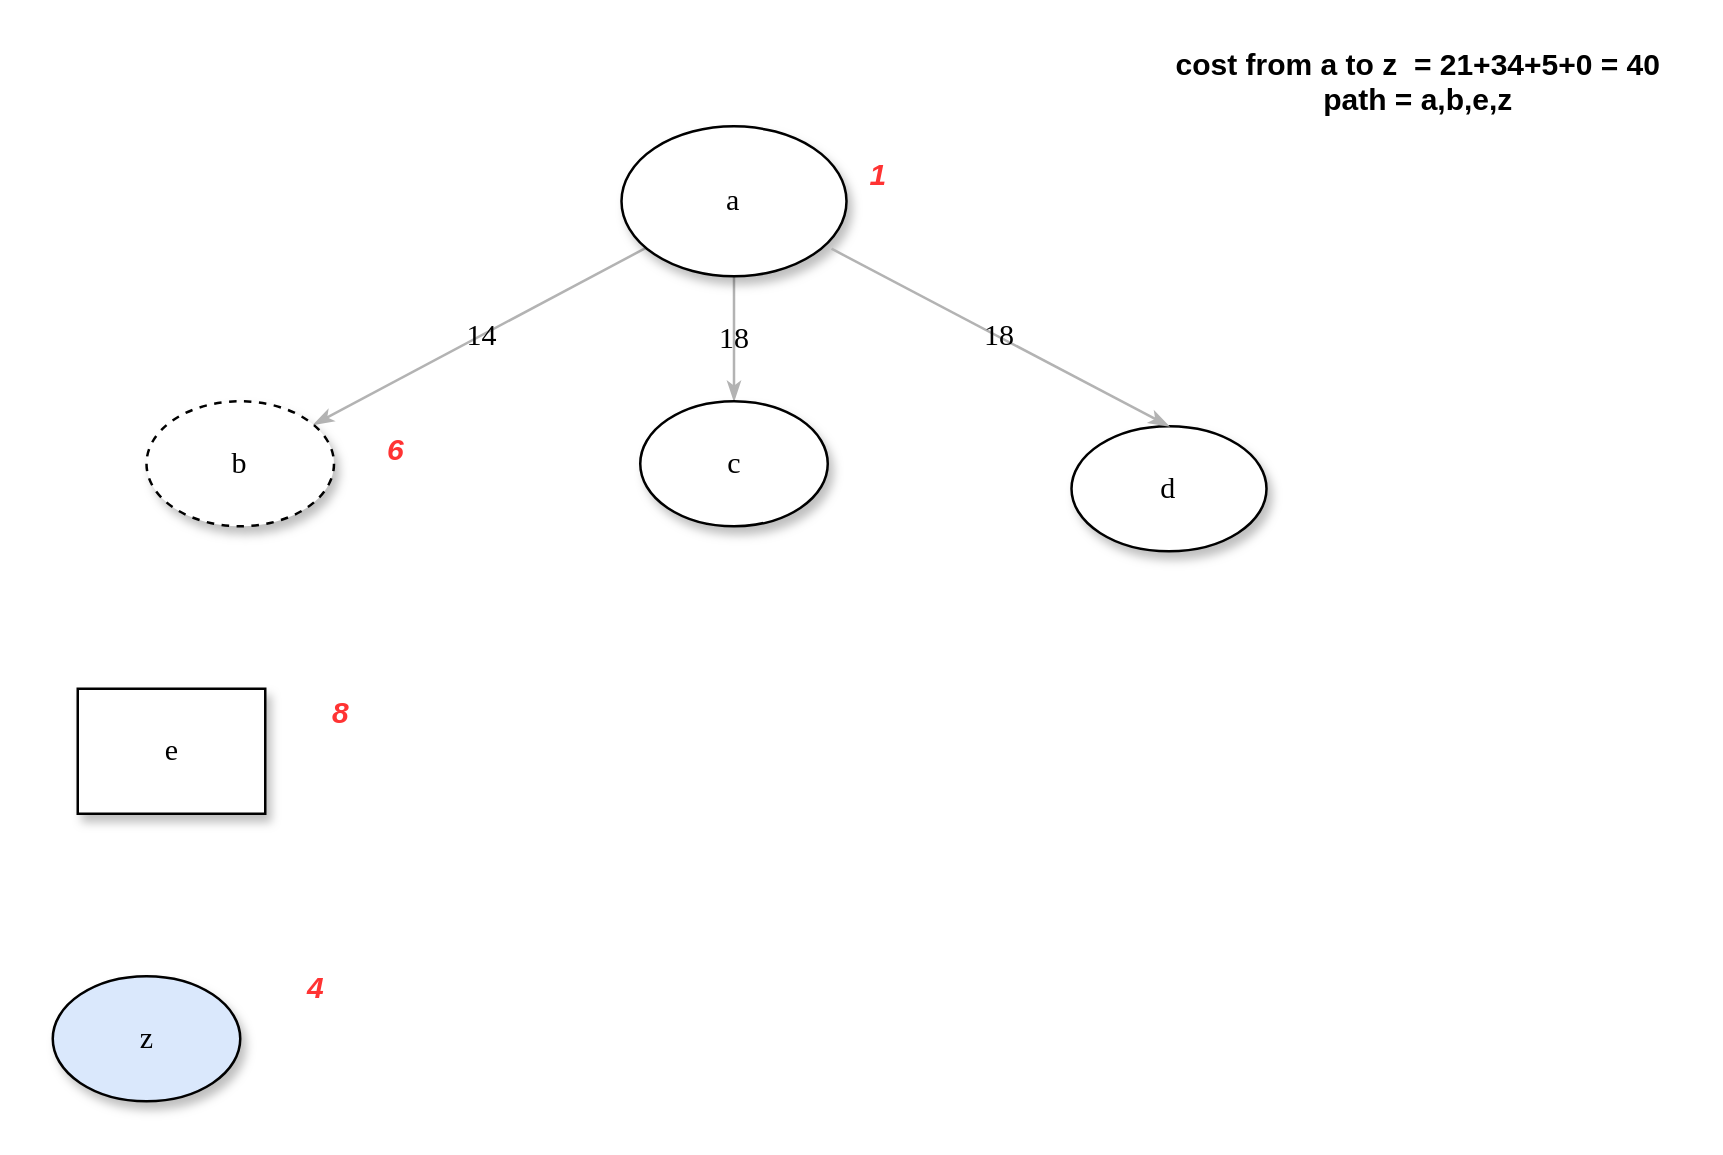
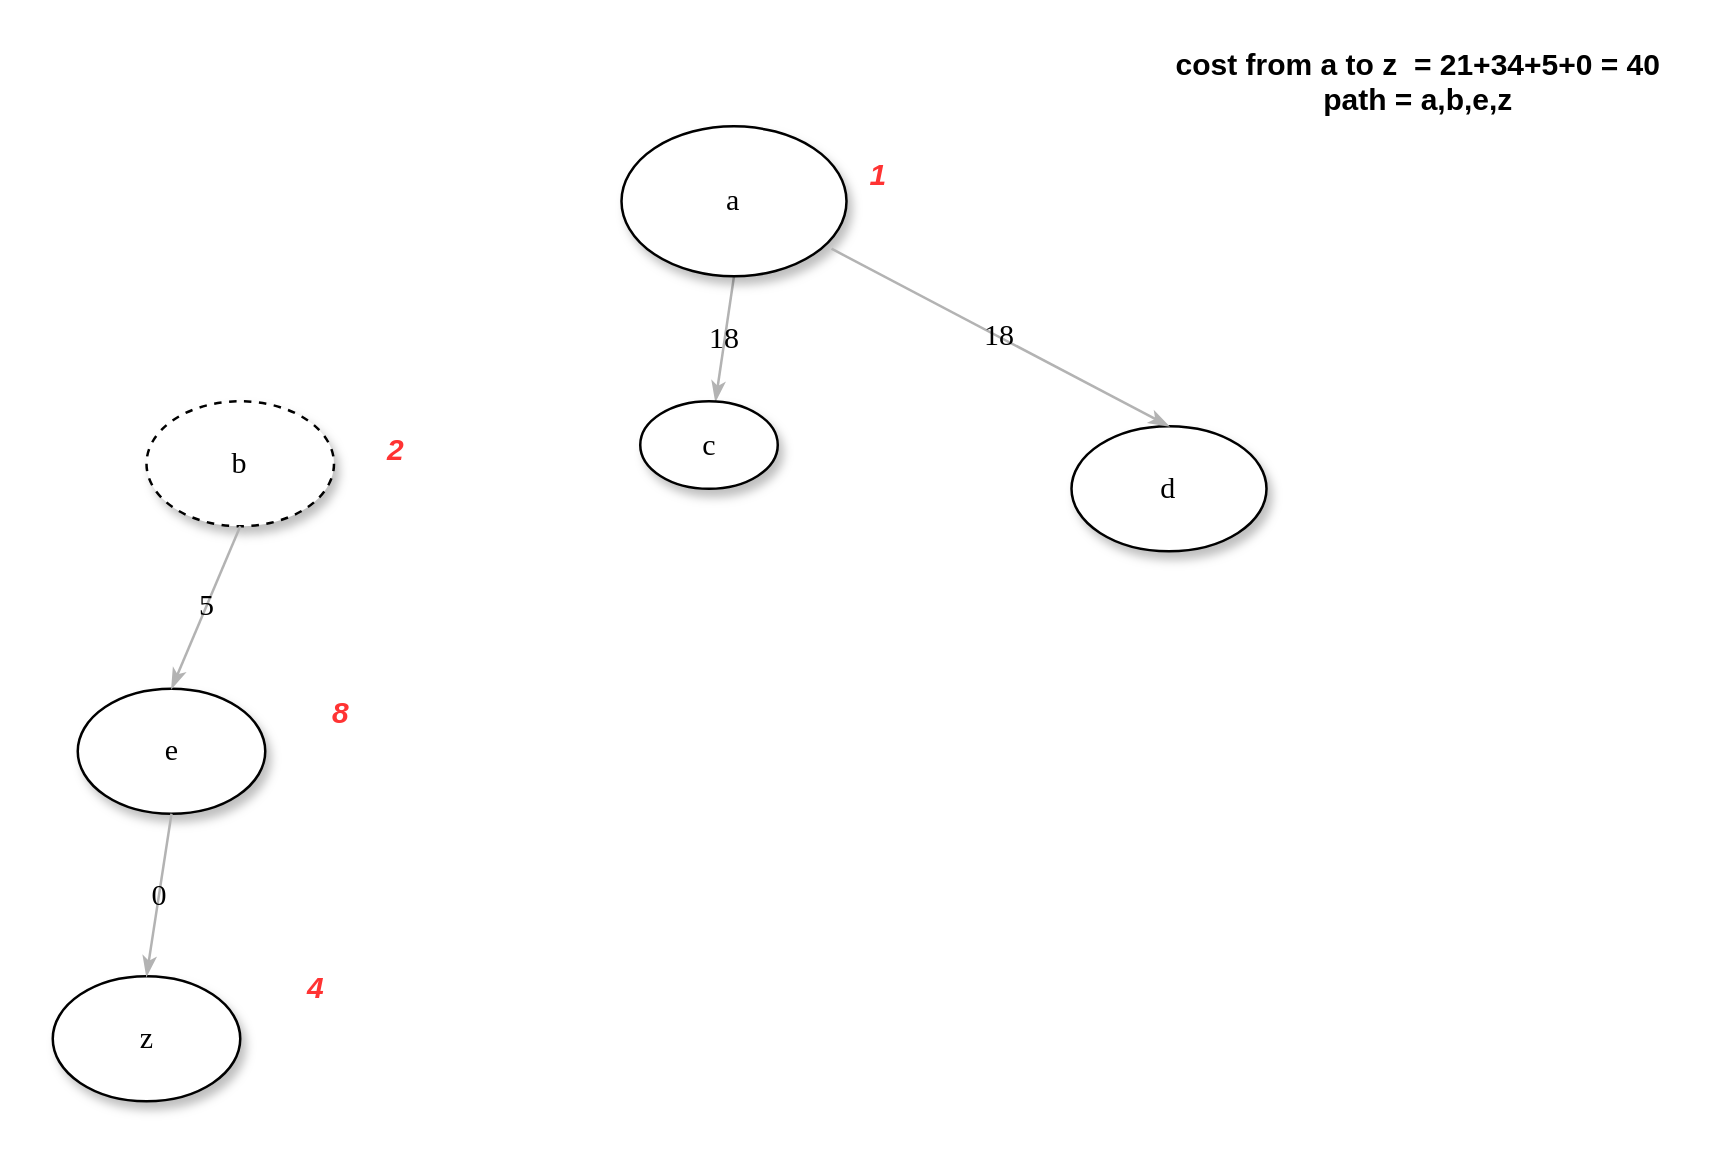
(481, 335) -> none
(396, 451) -> (396, 451)
(734, 464) -> (709, 445)
none -> (207, 605)
(171, 751) -> (171, 751)
none -> (160, 887)
(146, 1039) -> (146, 1039)
